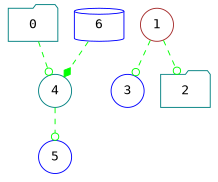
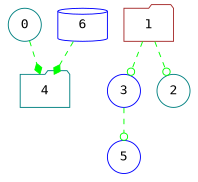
(33, 25) -> (25, 25)
(157, 25) -> (149, 25)
(43, 55) -> (33, 52)
(55, 91) -> (45, 91)
(185, 91) -> (174, 91)
(55, 120) -> (124, 120)
